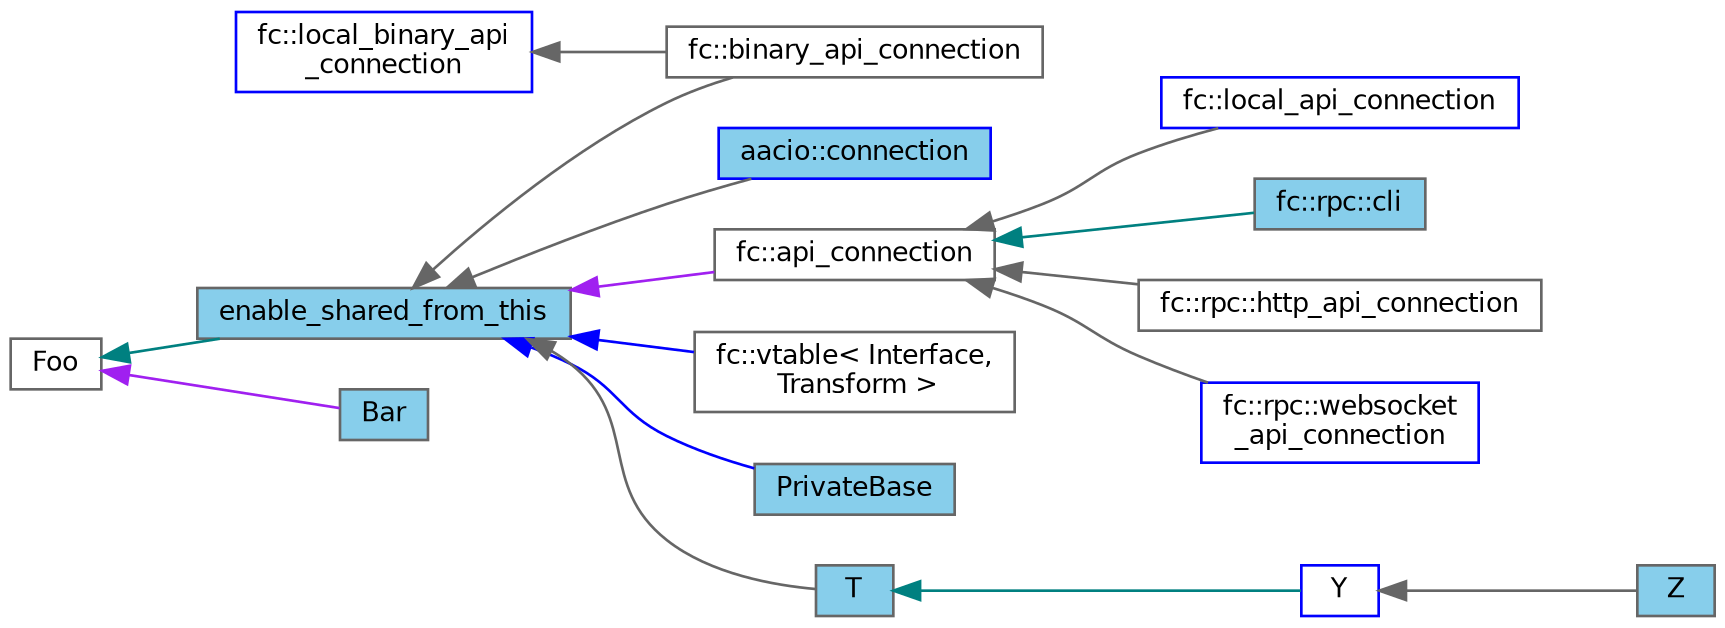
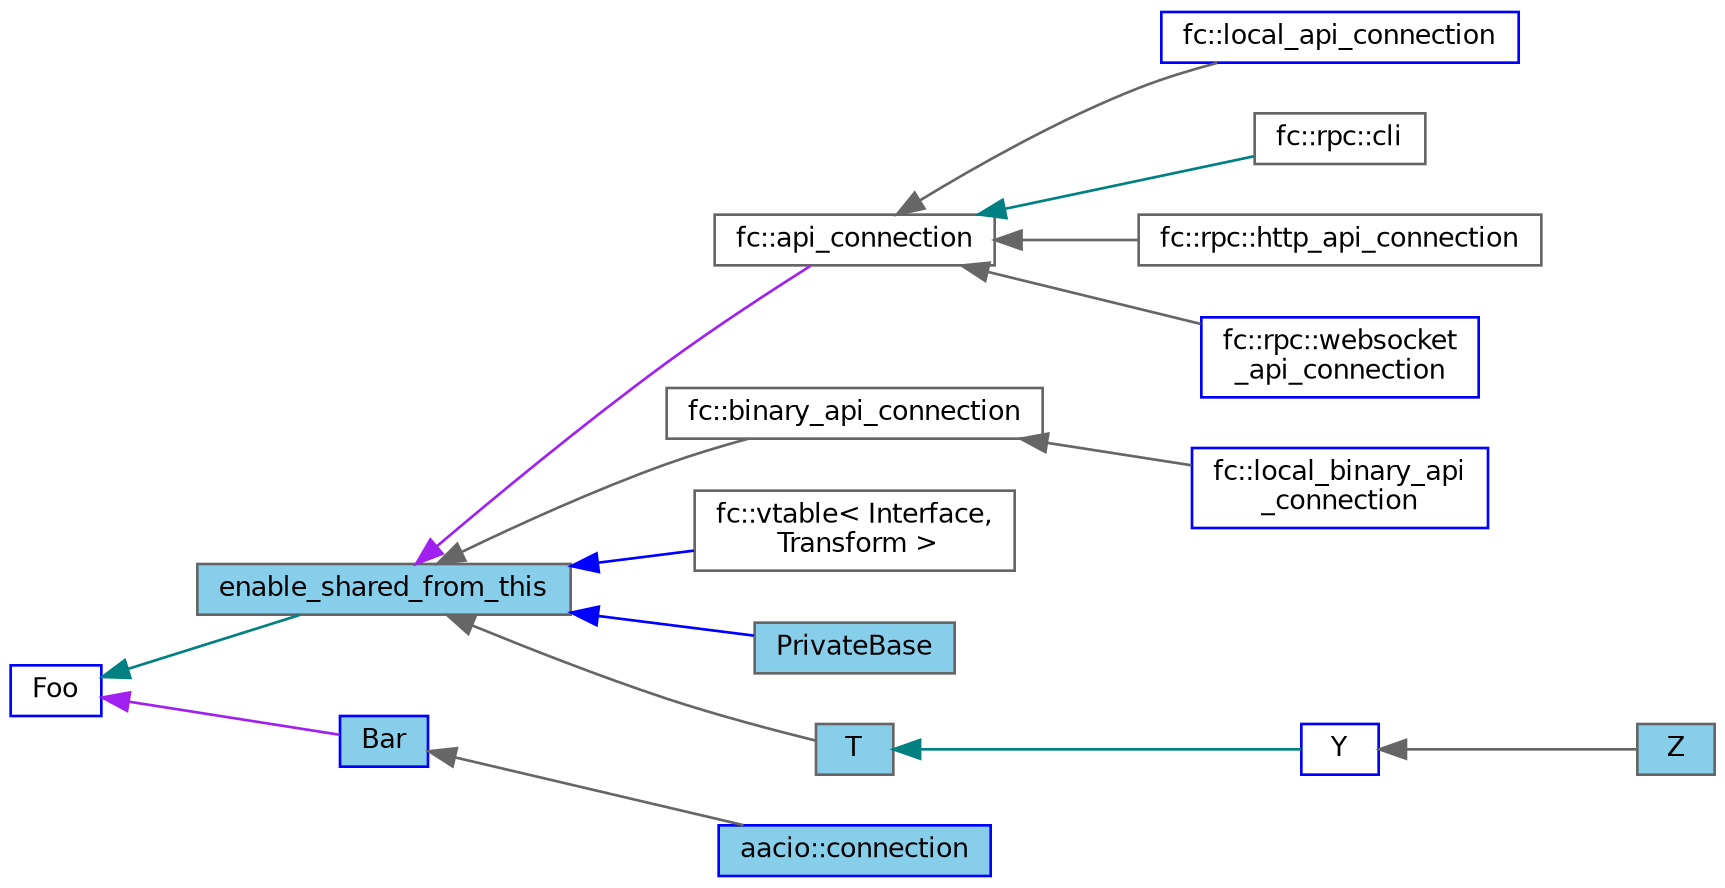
(613, 52) -> (1119, 454)
(1340, 204) -> (1340, 139)
(610, 224) -> (599, 791)
(56, 364) -> (56, 691)
(384, 415) -> (384, 741)
